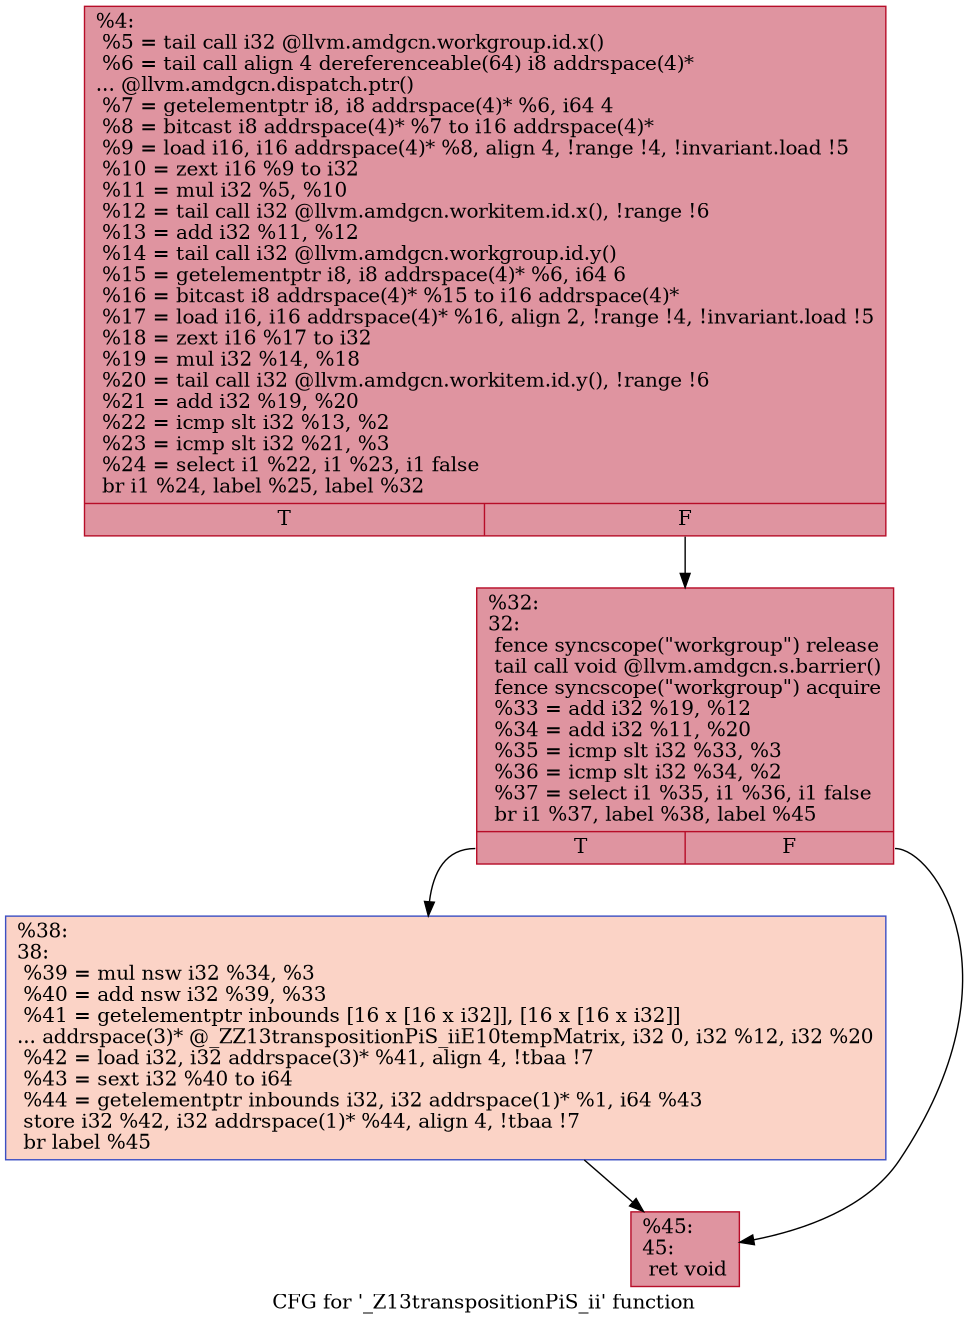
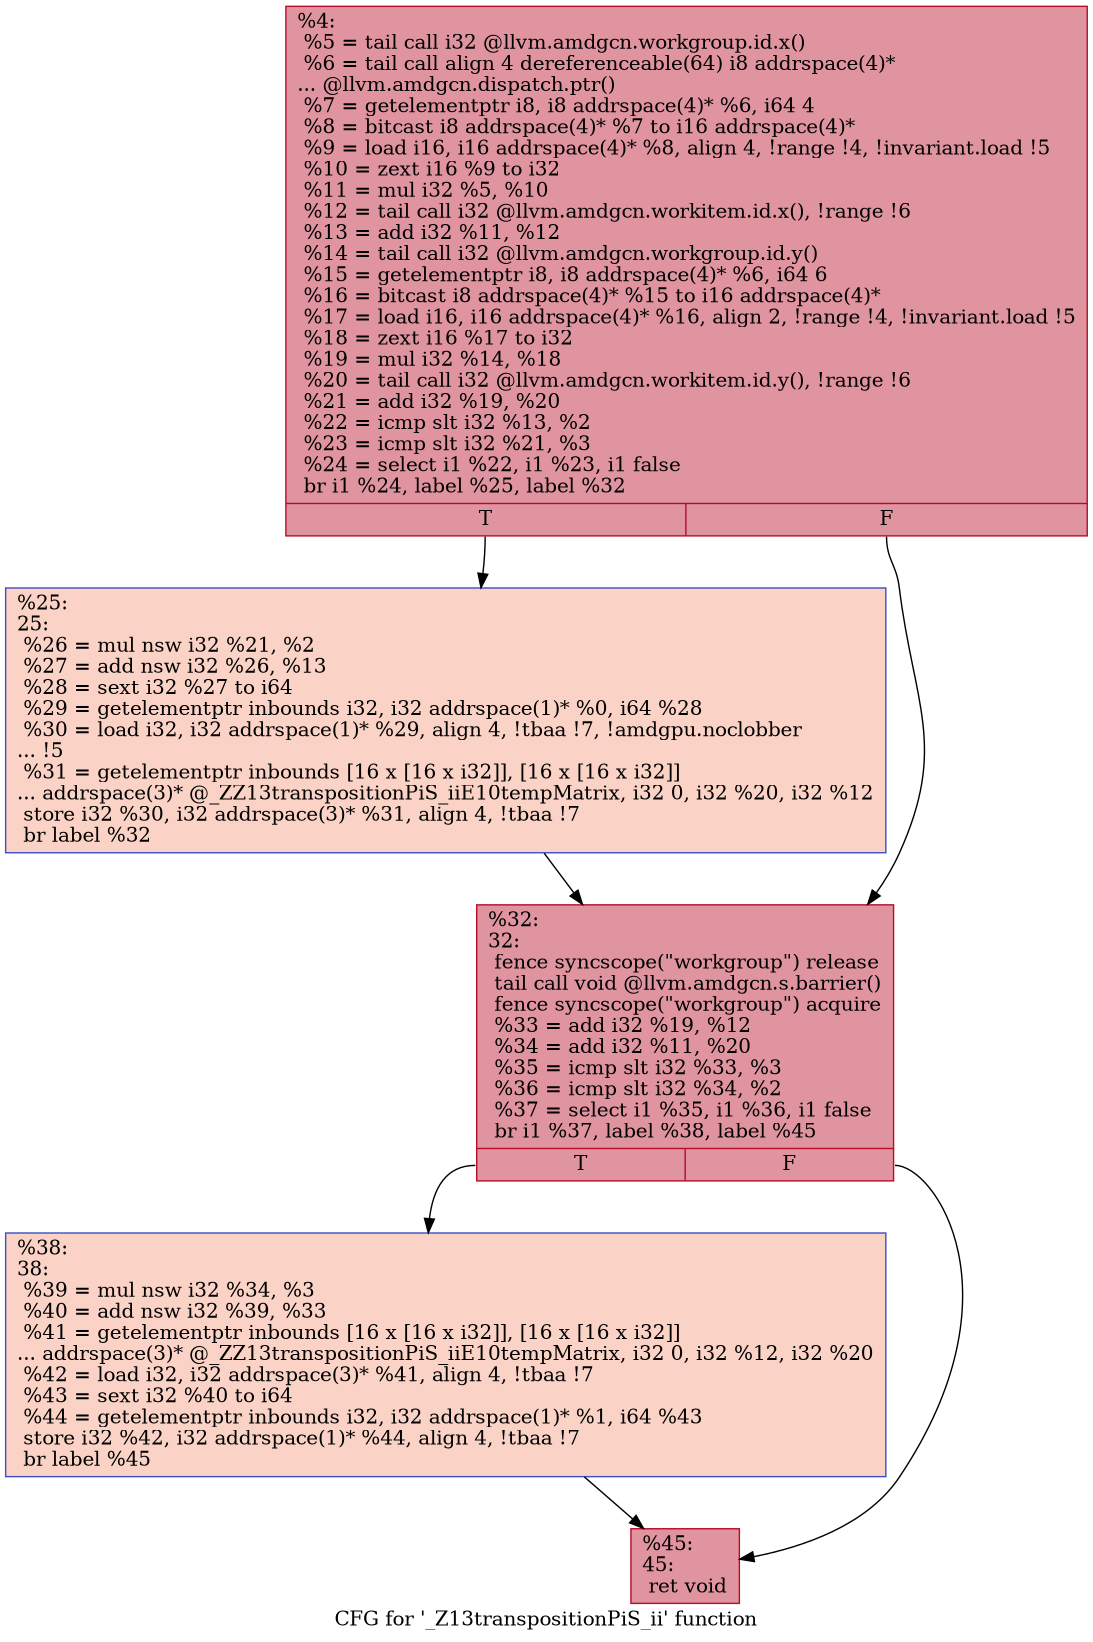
none -> (446, 720)
